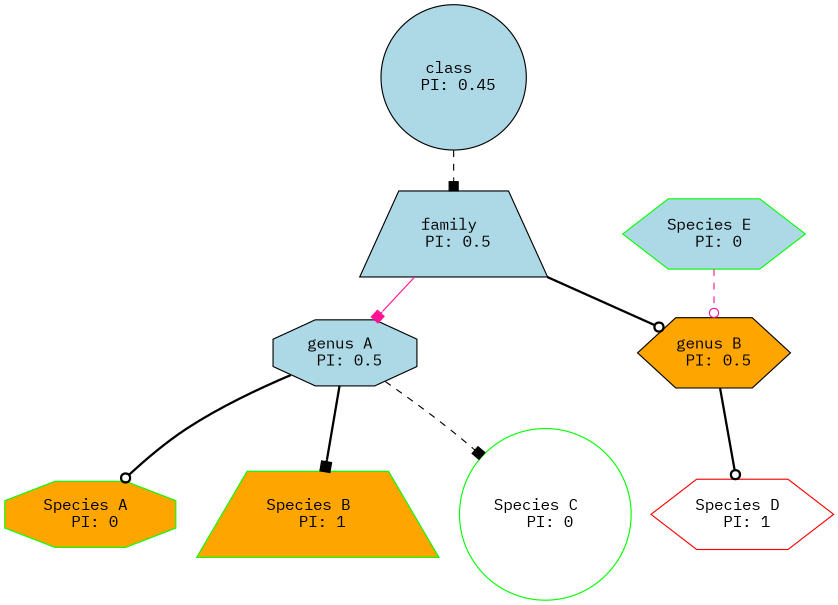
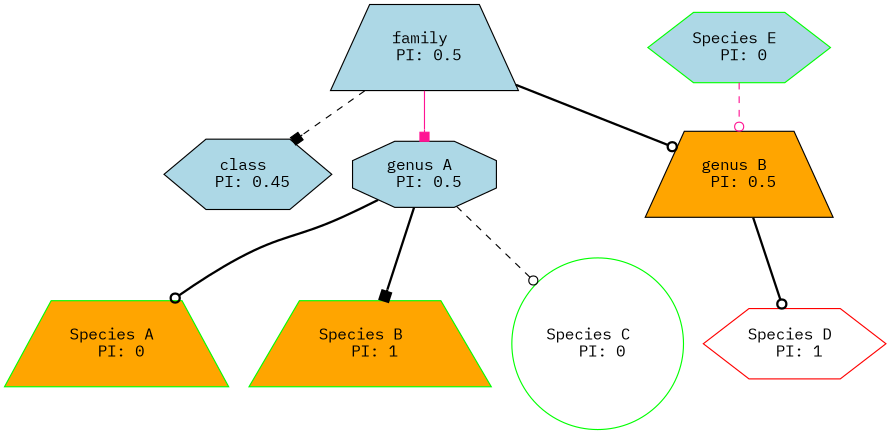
(454, 77) -> (248, 174)
(454, 165) -> (334, 113)
(714, 353) -> (739, 174)
(430, 414) -> (493, 242)
(90, 514) -> (117, 344)
